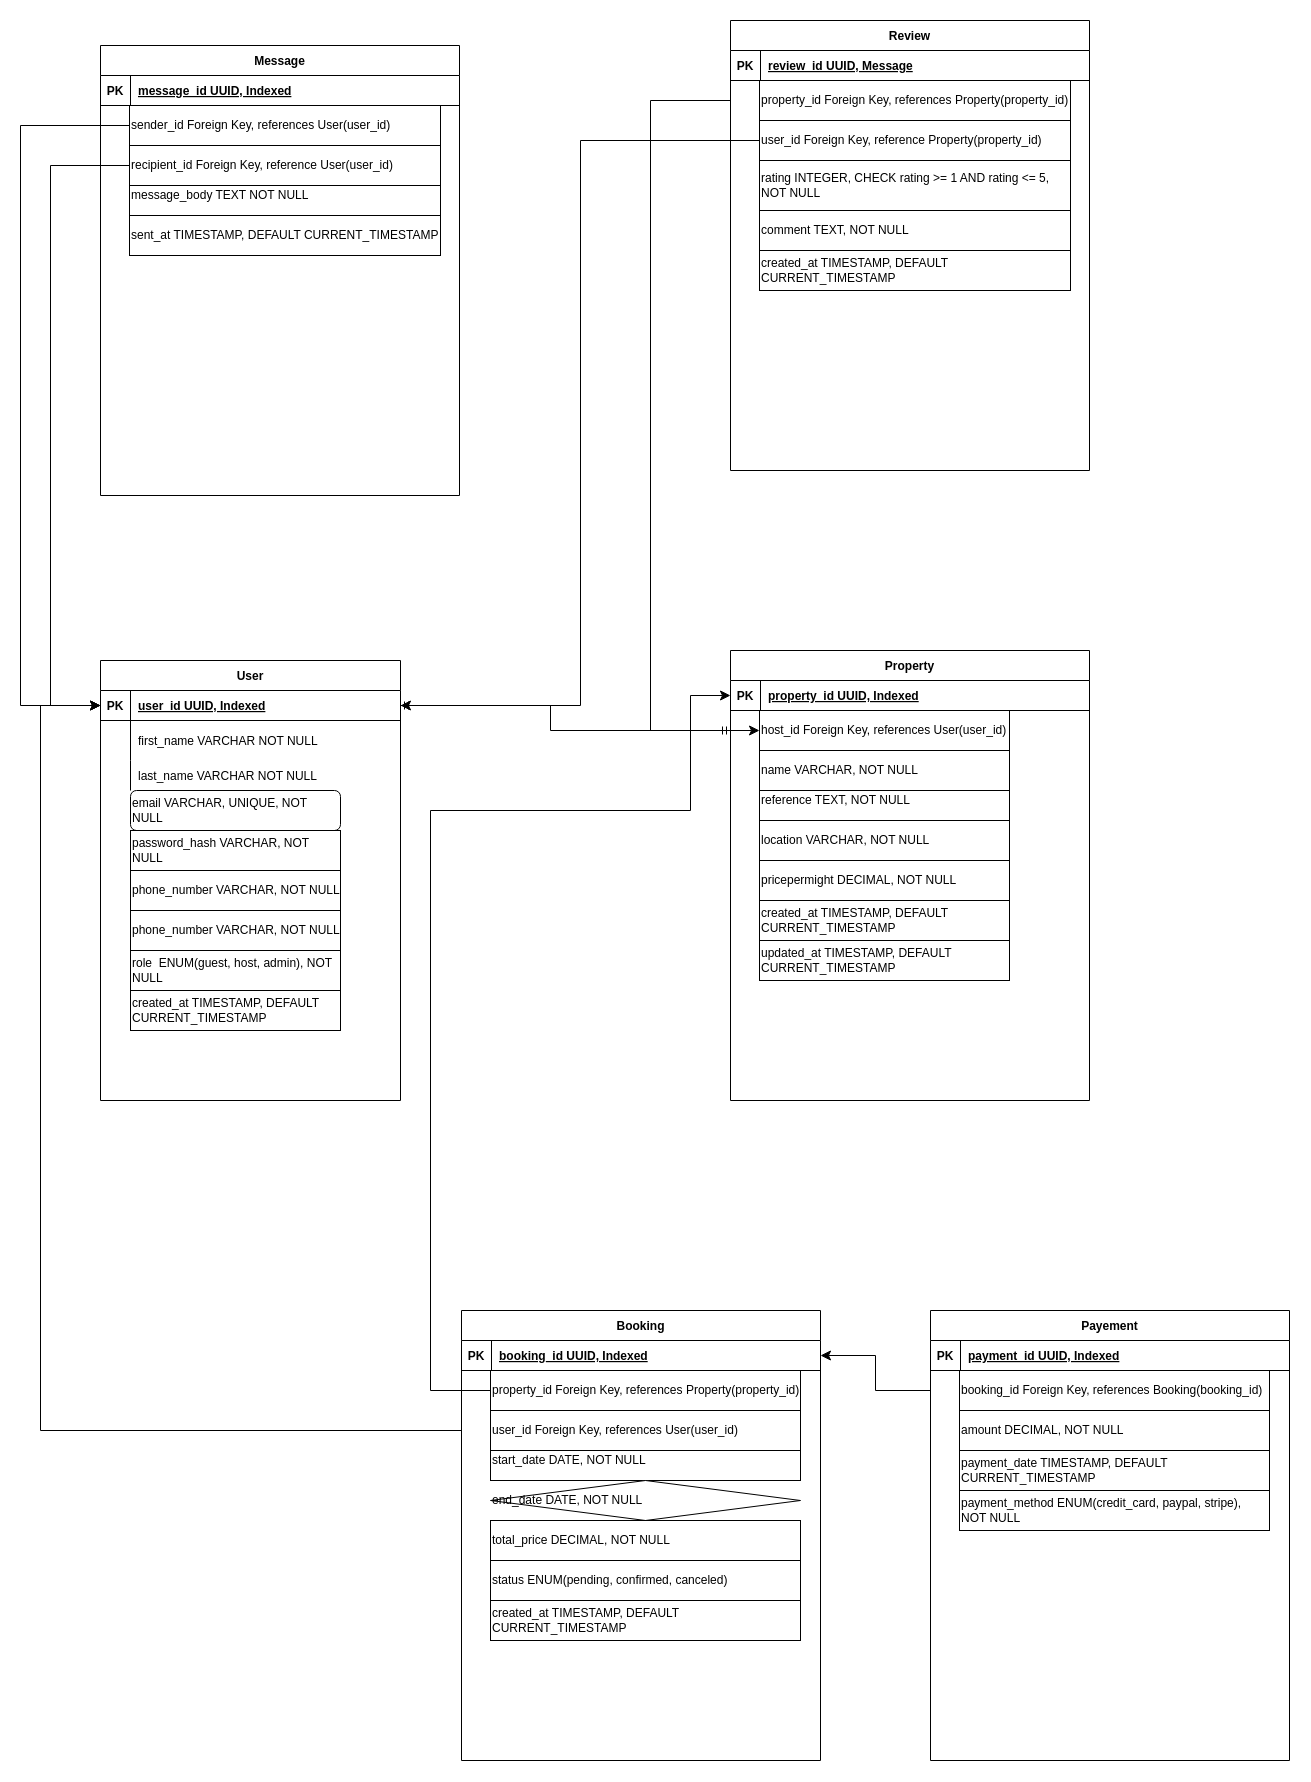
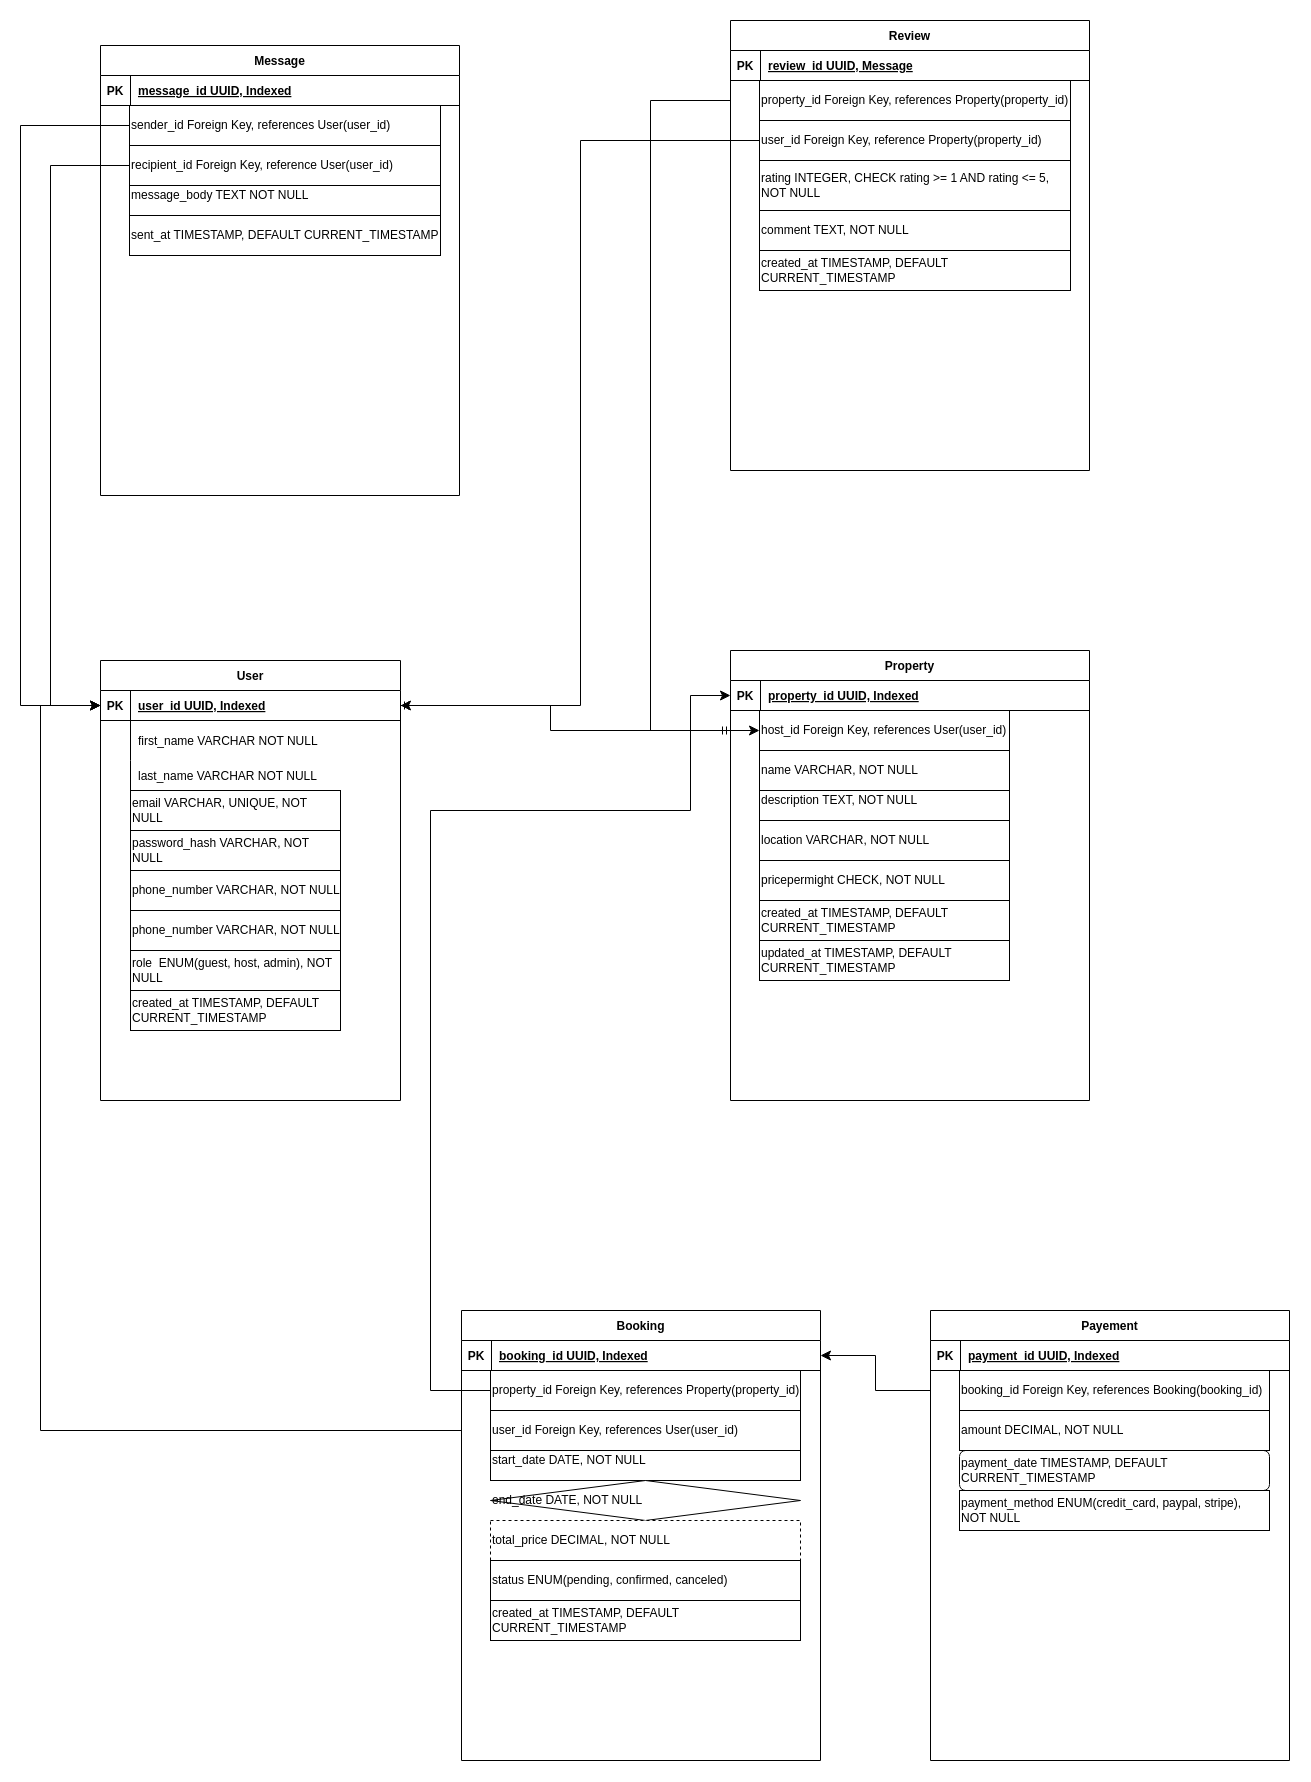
(836, 801) -> (840, 801)
(236, 811) -> (236, 811)
(856, 881) -> (850, 881)
(1115, 1471) -> (1115, 1471)
(646, 1541) -> (646, 1541)
